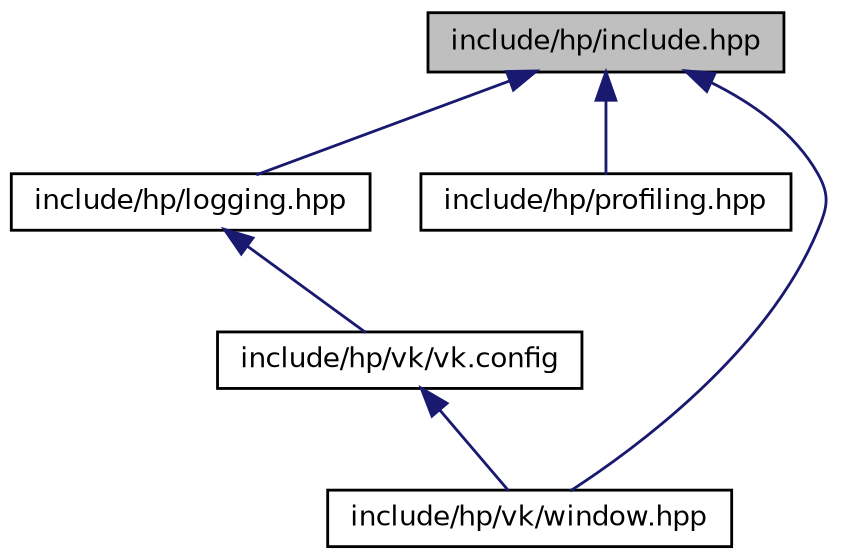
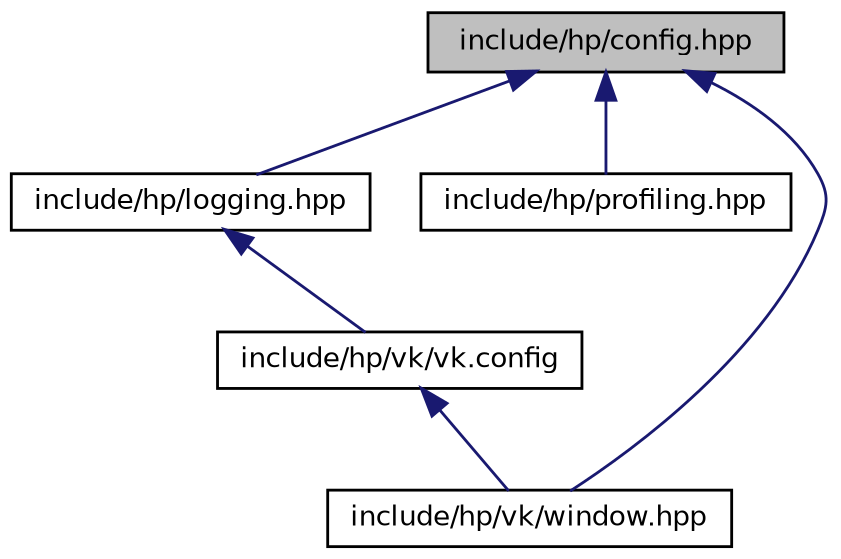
(606, 42) -> (606, 42)
